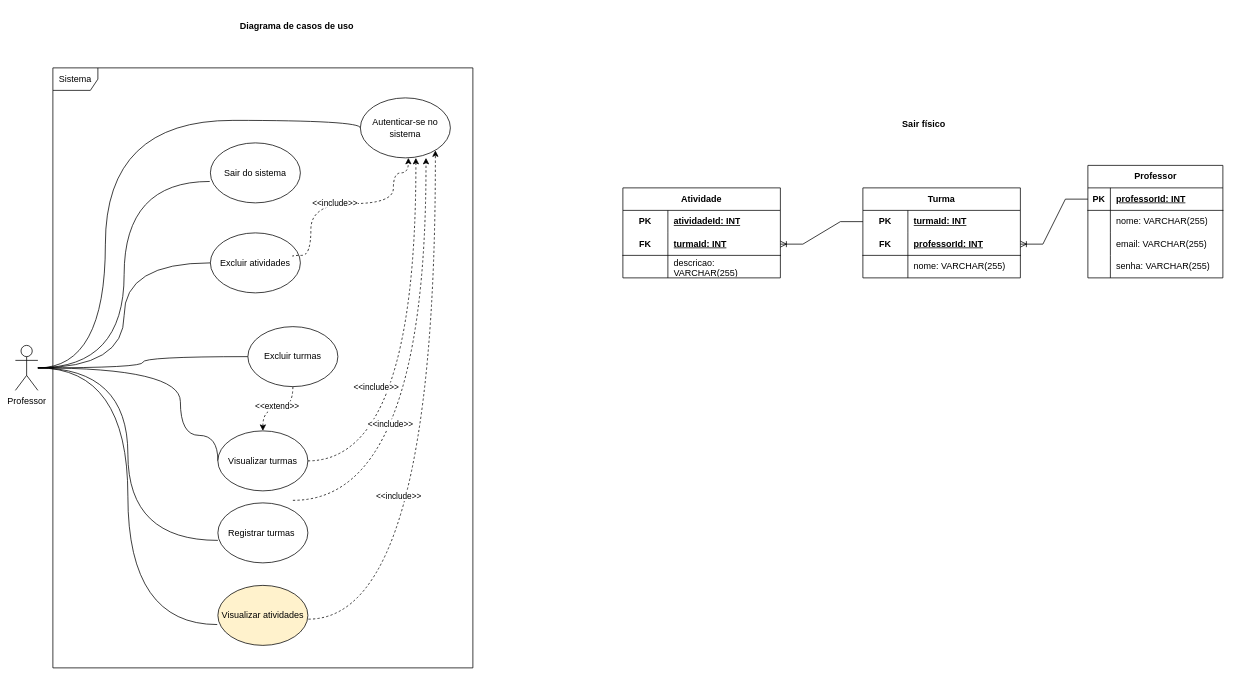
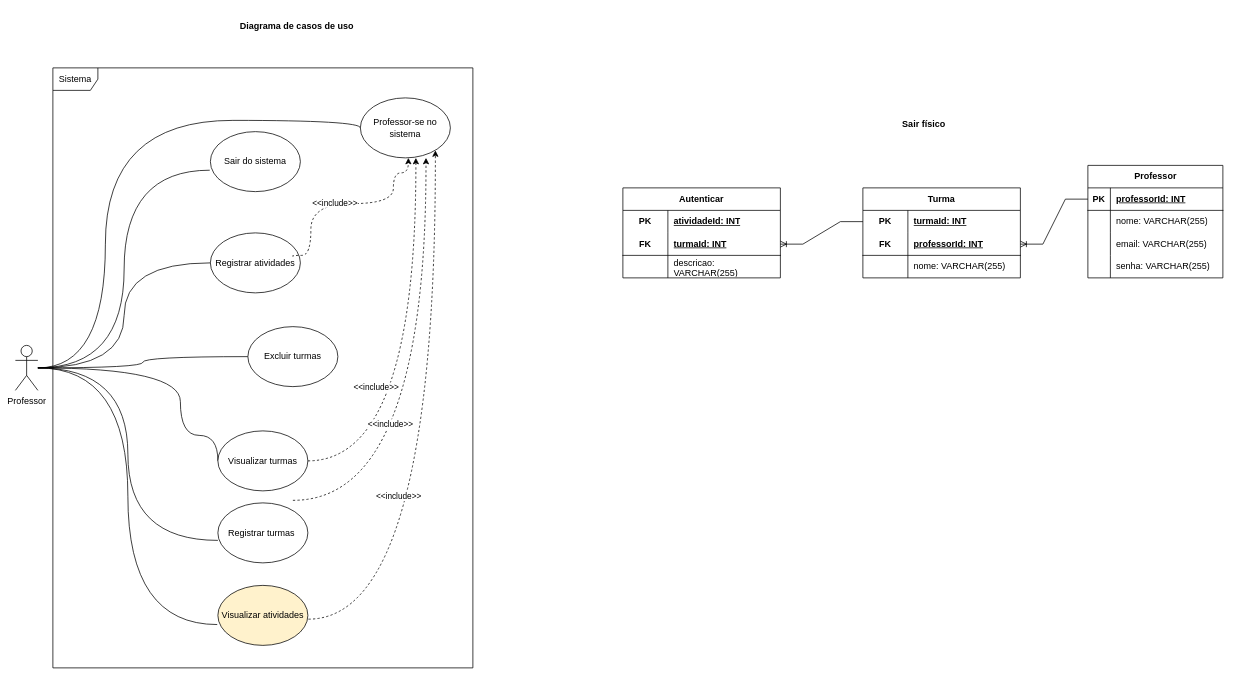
(405, 128) -> (405, 128)
(255, 173) -> (255, 162)
(702, 199) -> (702, 199)
(255, 263) -> (255, 263)
(281, 409) -> none
